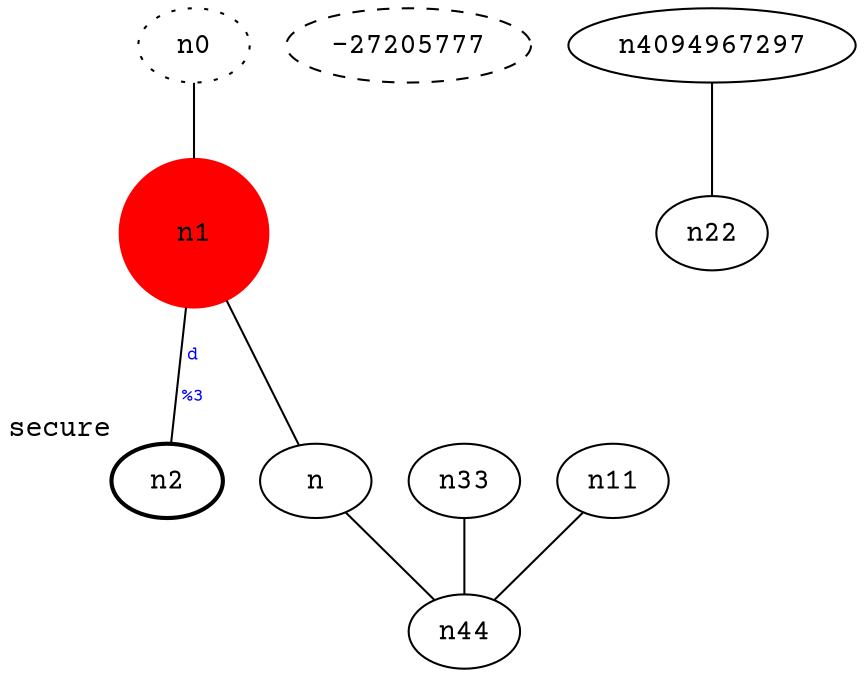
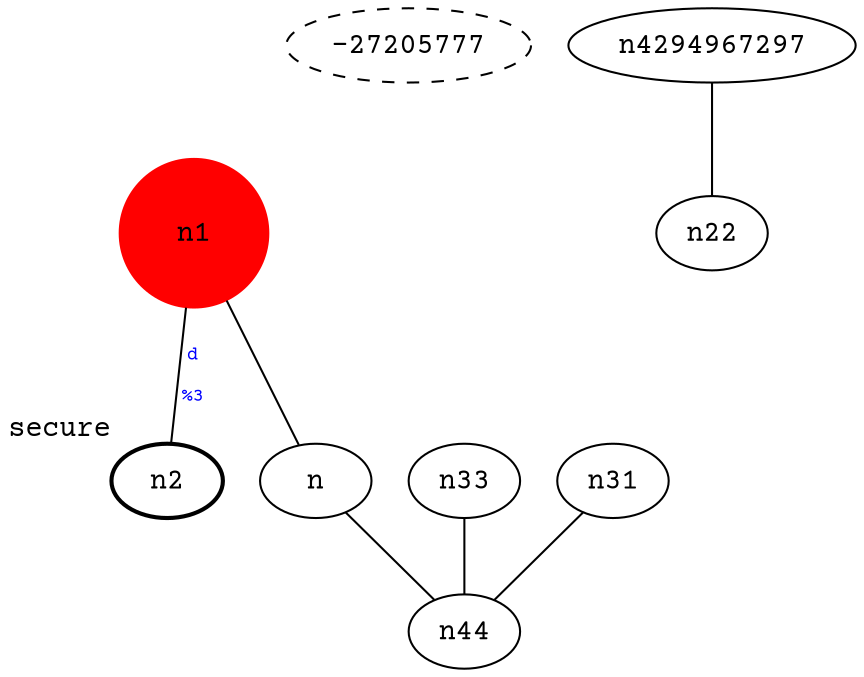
(194, 45) -> none
(712, 45) -> (712, 45)
(613, 481) -> (613, 481)
